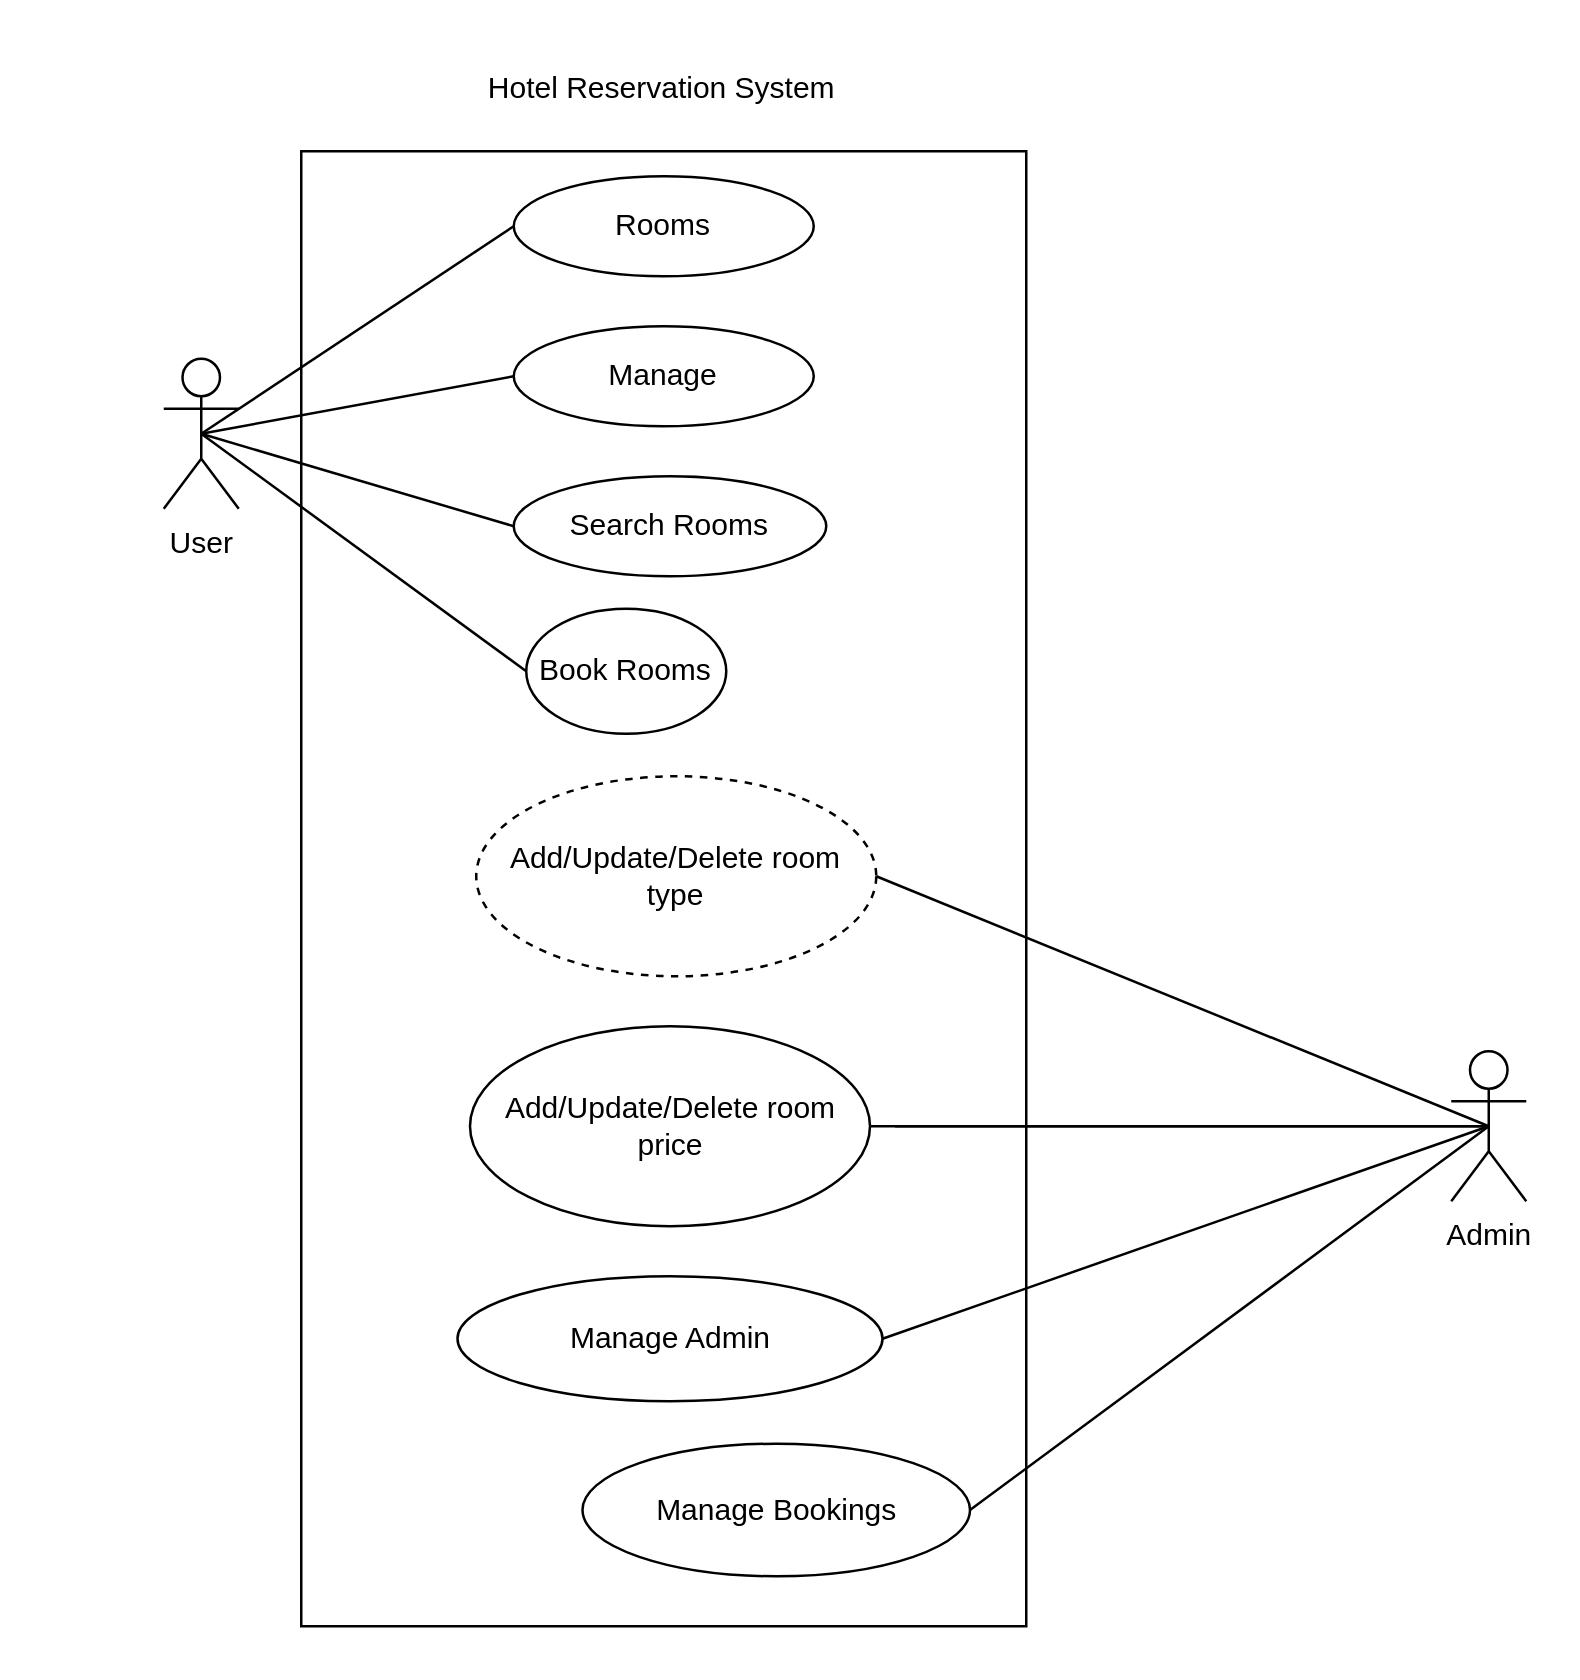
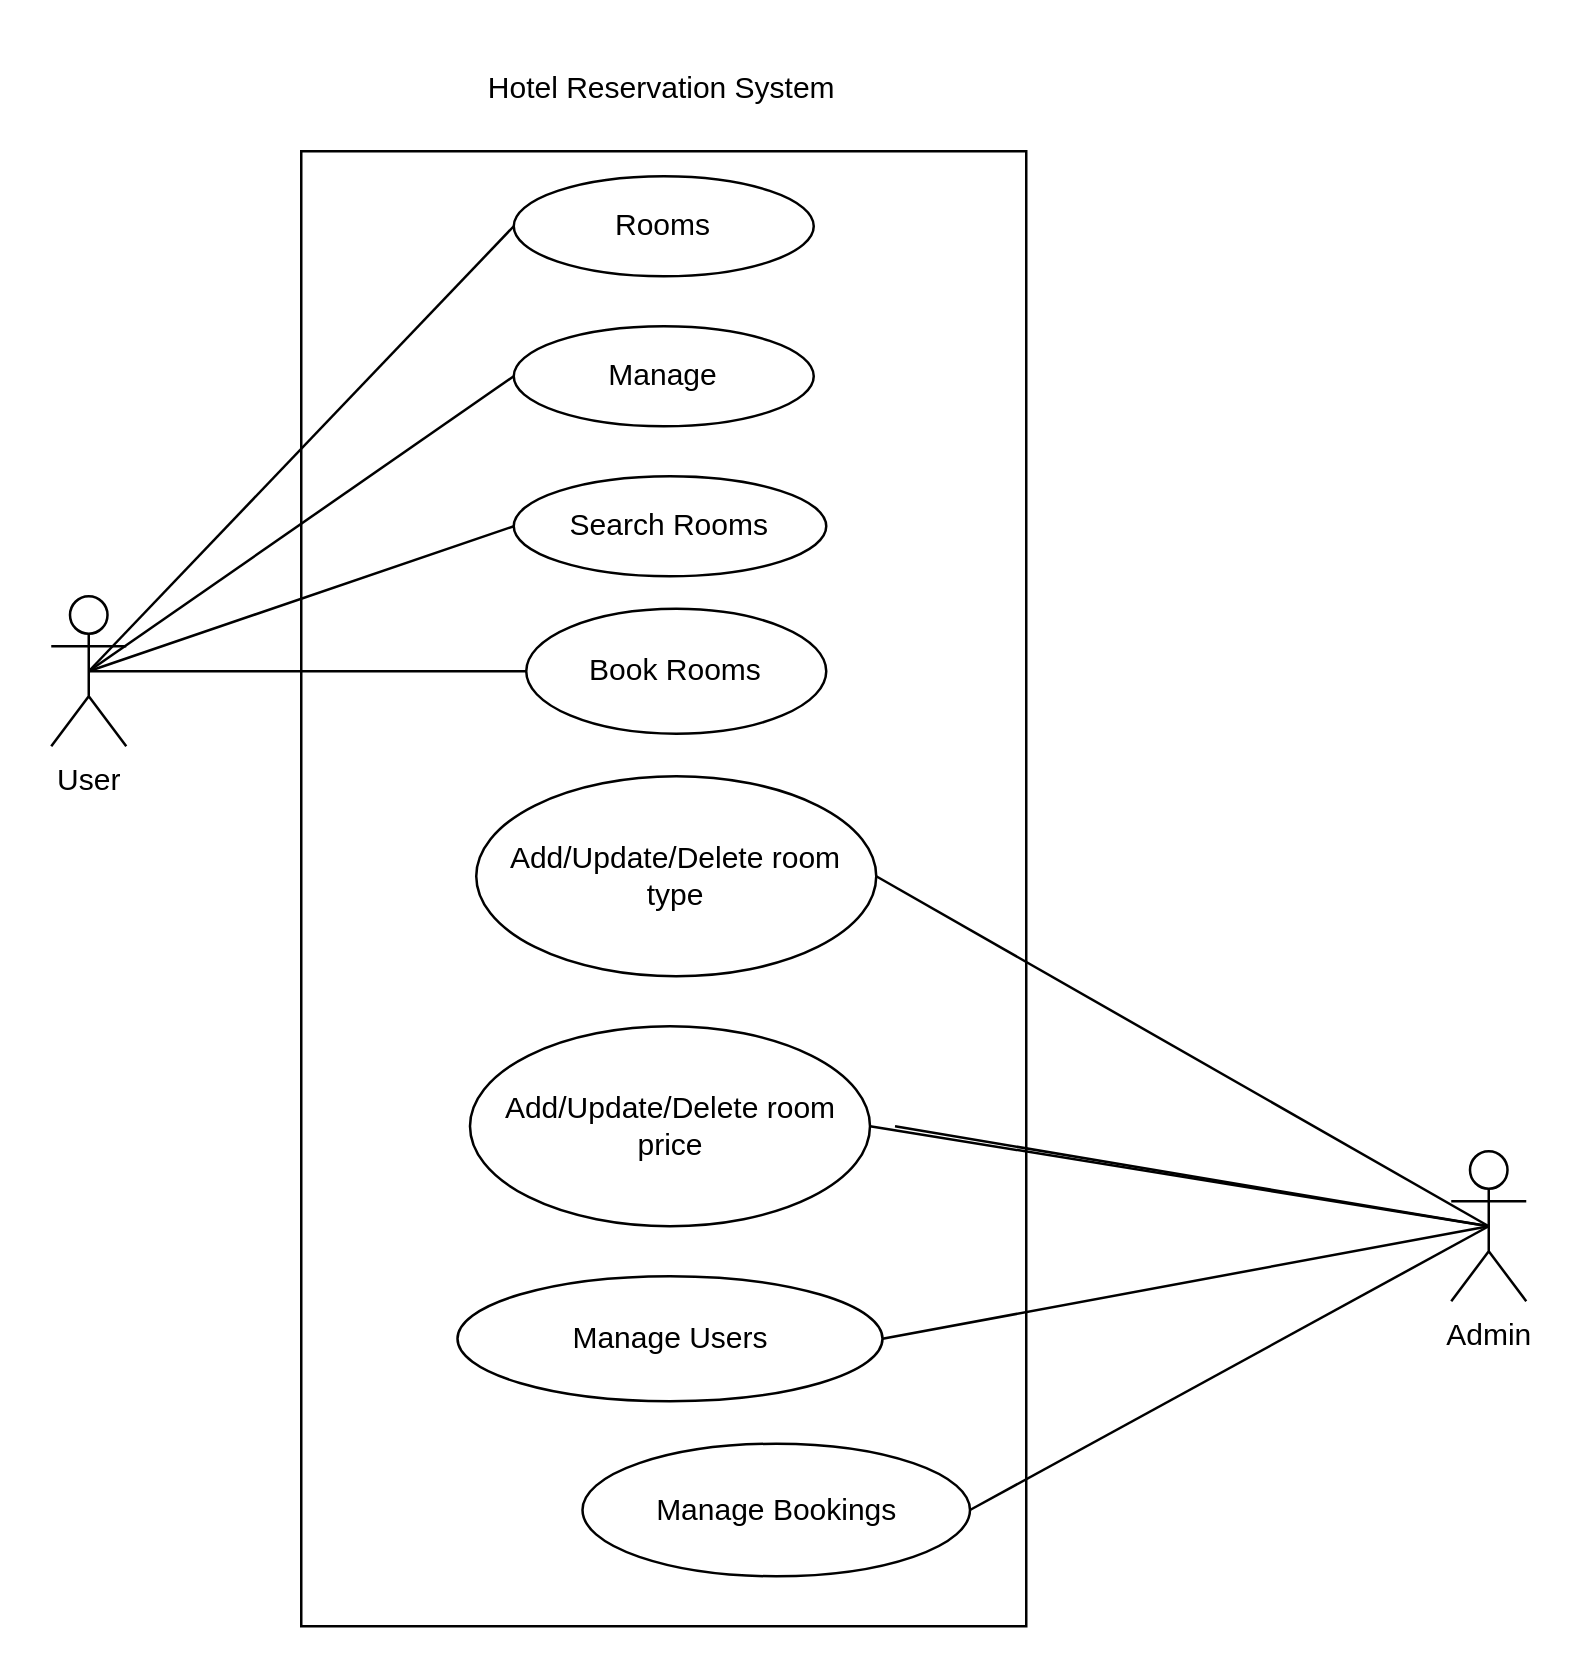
(201, 434) -> (89, 671)
(626, 671) -> (676, 671)
(676, 876) -> (676, 876)
(1489, 1126) -> (1489, 1226)
(671, 1339) -> (671, 1339)
